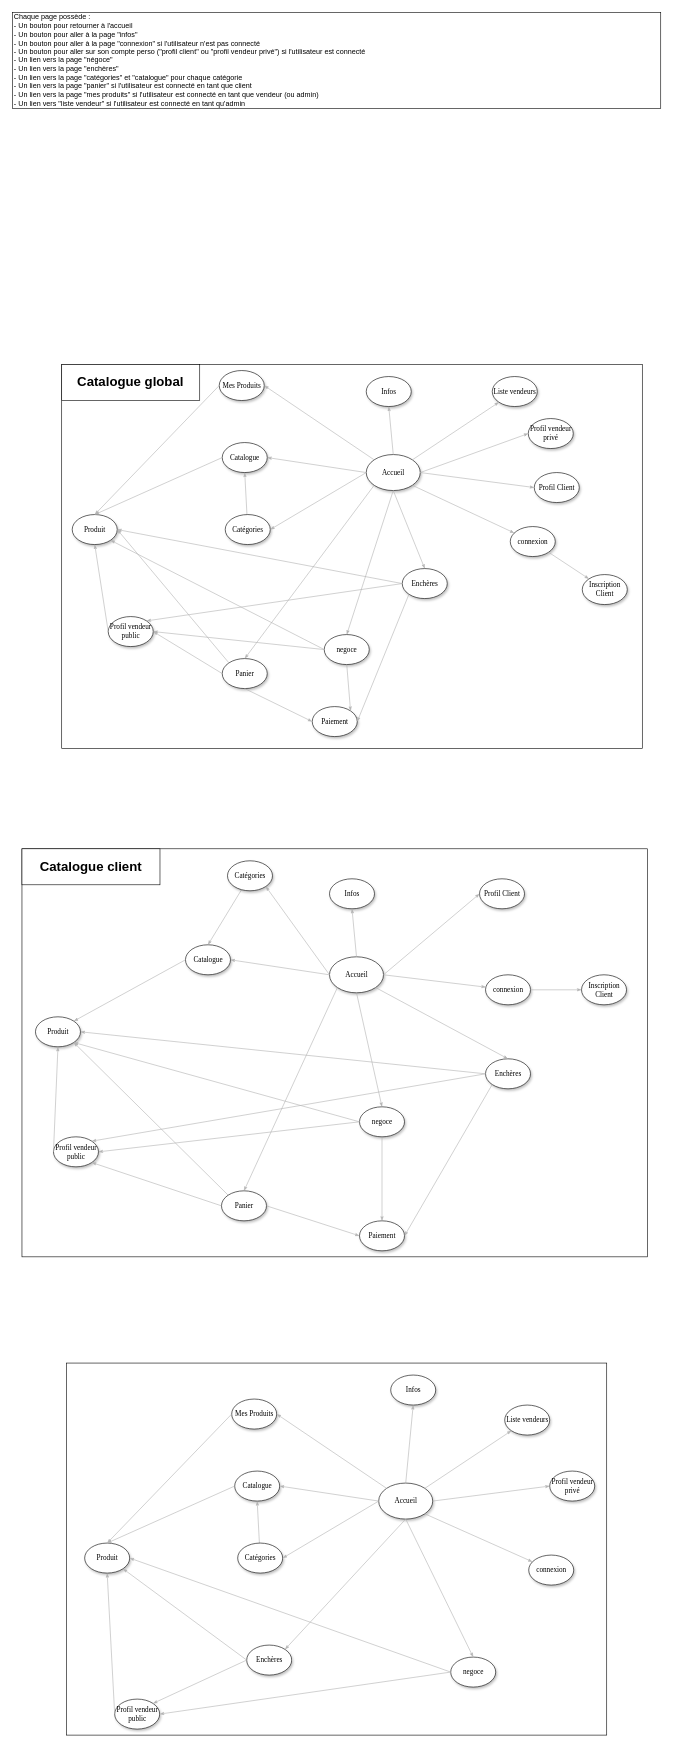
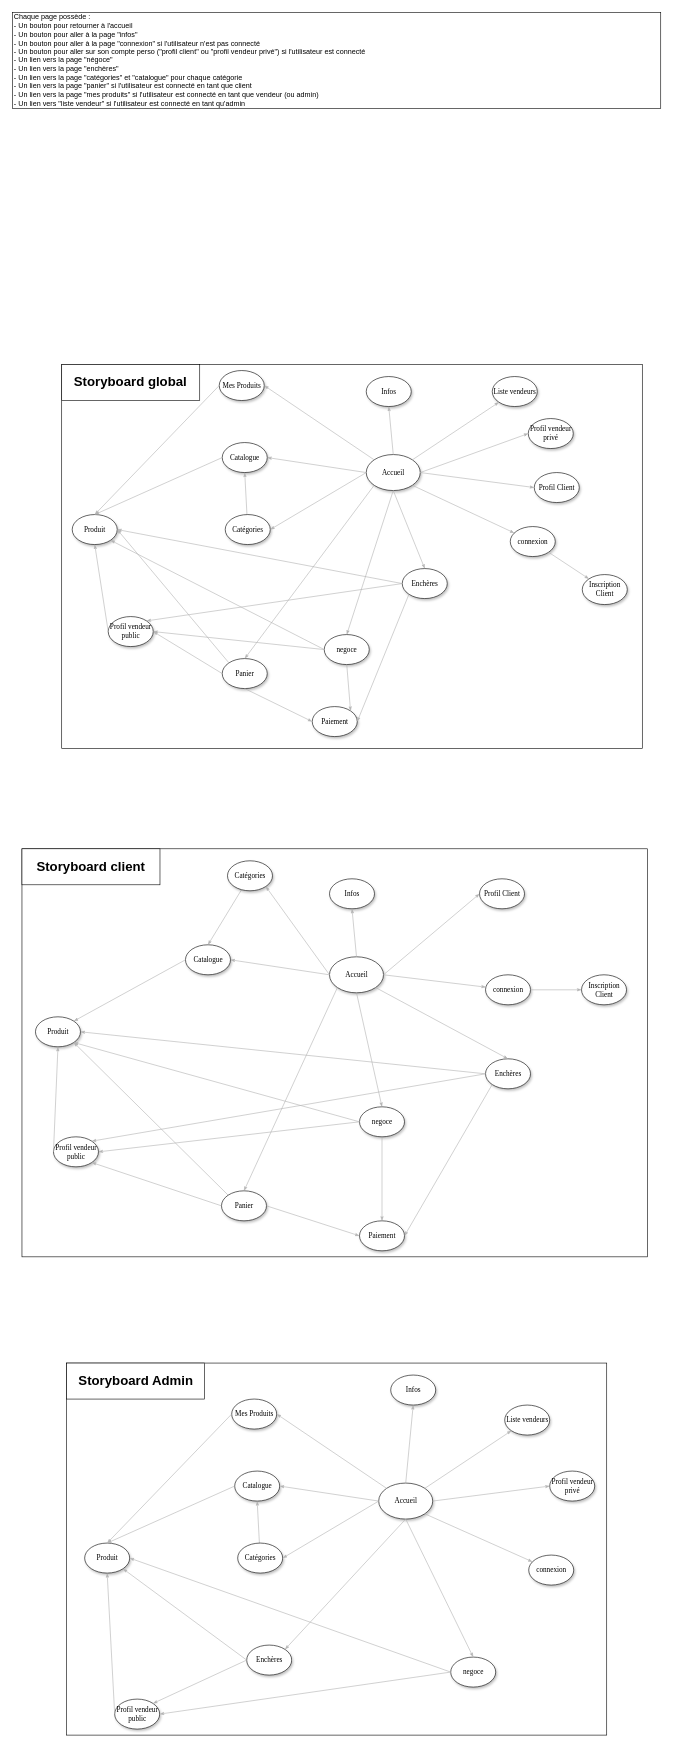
(131, 383) -> (131, 383)
(91, 867) -> (91, 867)
none -> (136, 1381)
